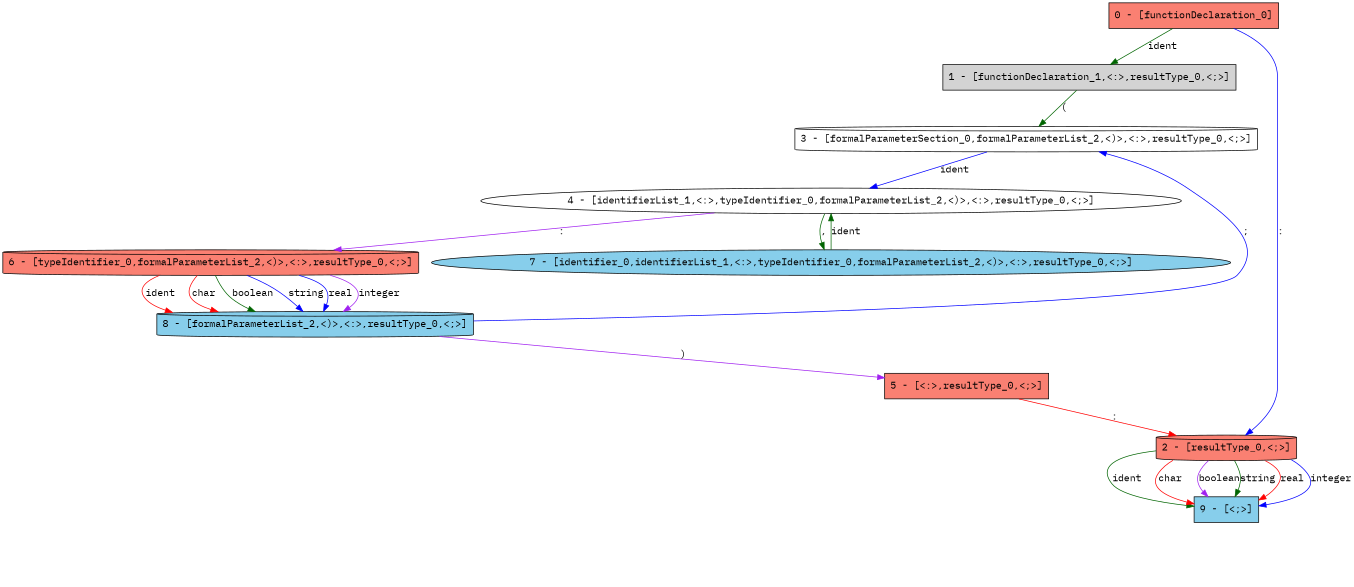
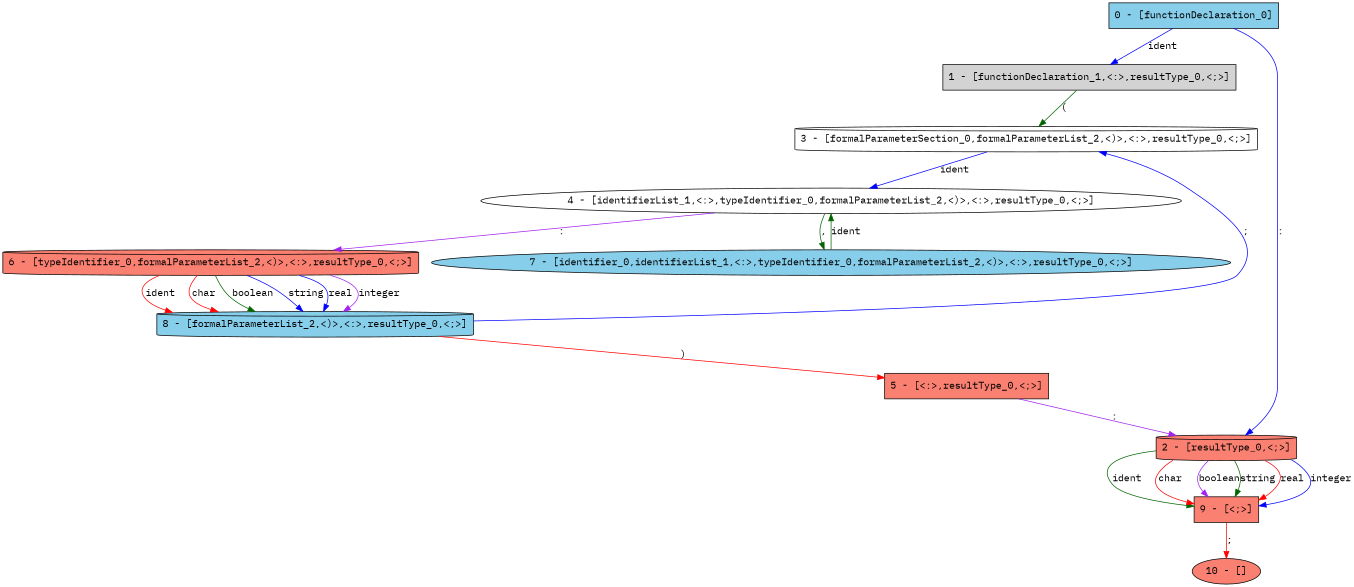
(1194, 16) -> (1194, 16)
(1145, 45) -> (1145, 45)
(658, 357) -> (658, 357)
(1094, 416) -> (1094, 416)
(1226, 510) -> (1226, 510)
none -> (1226, 571)
